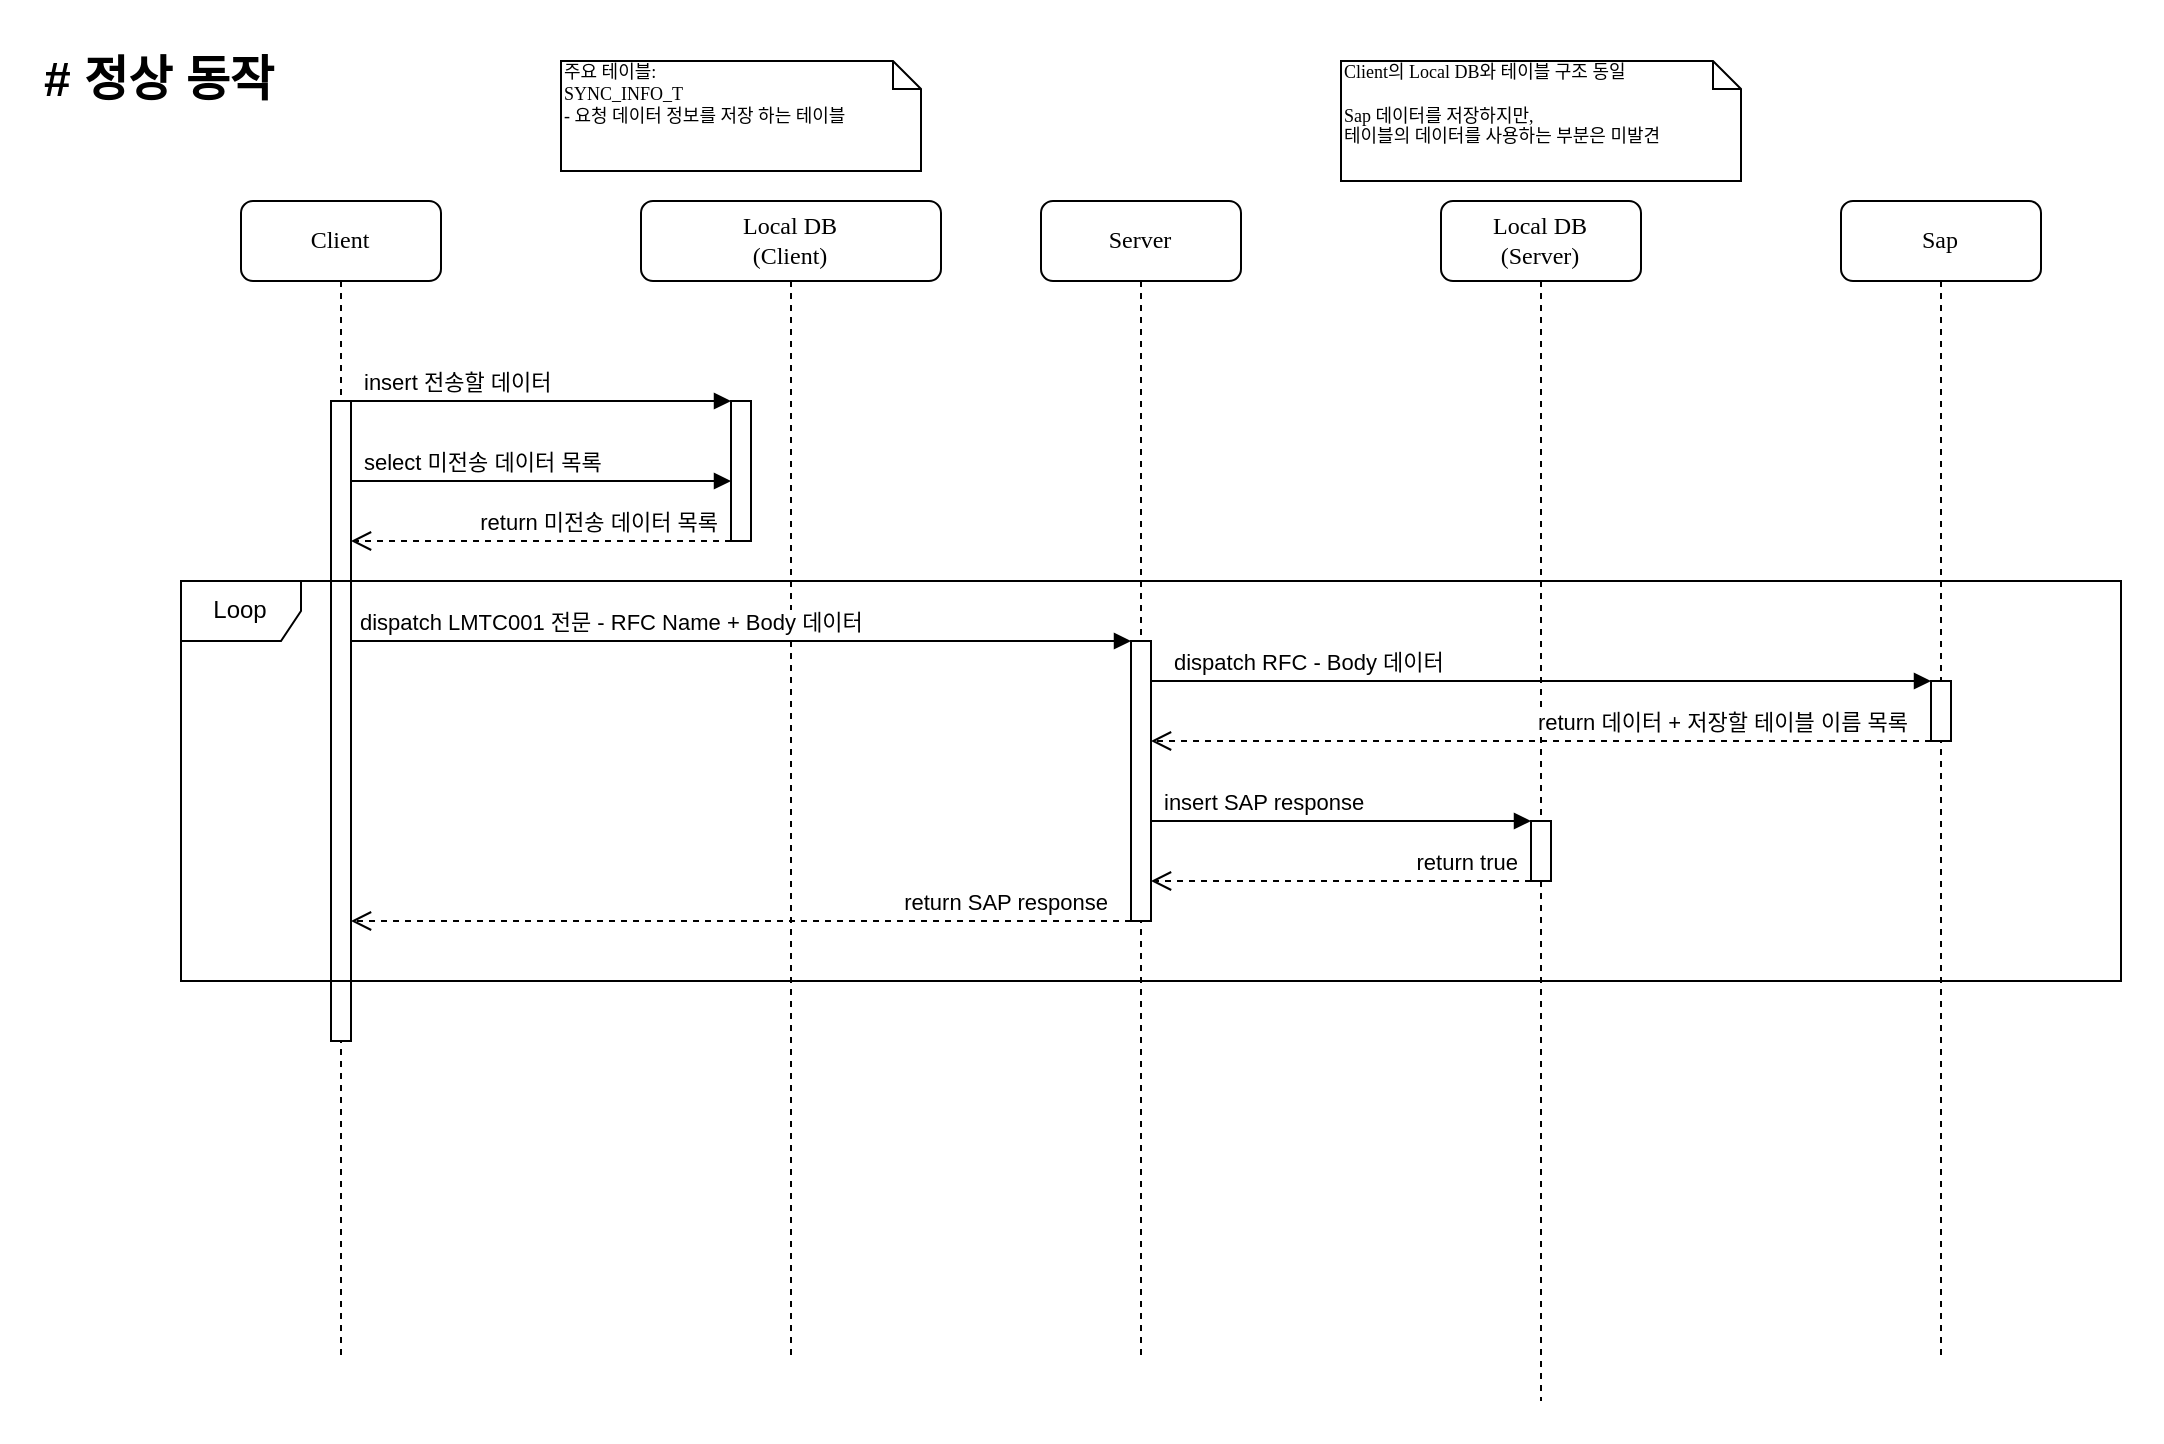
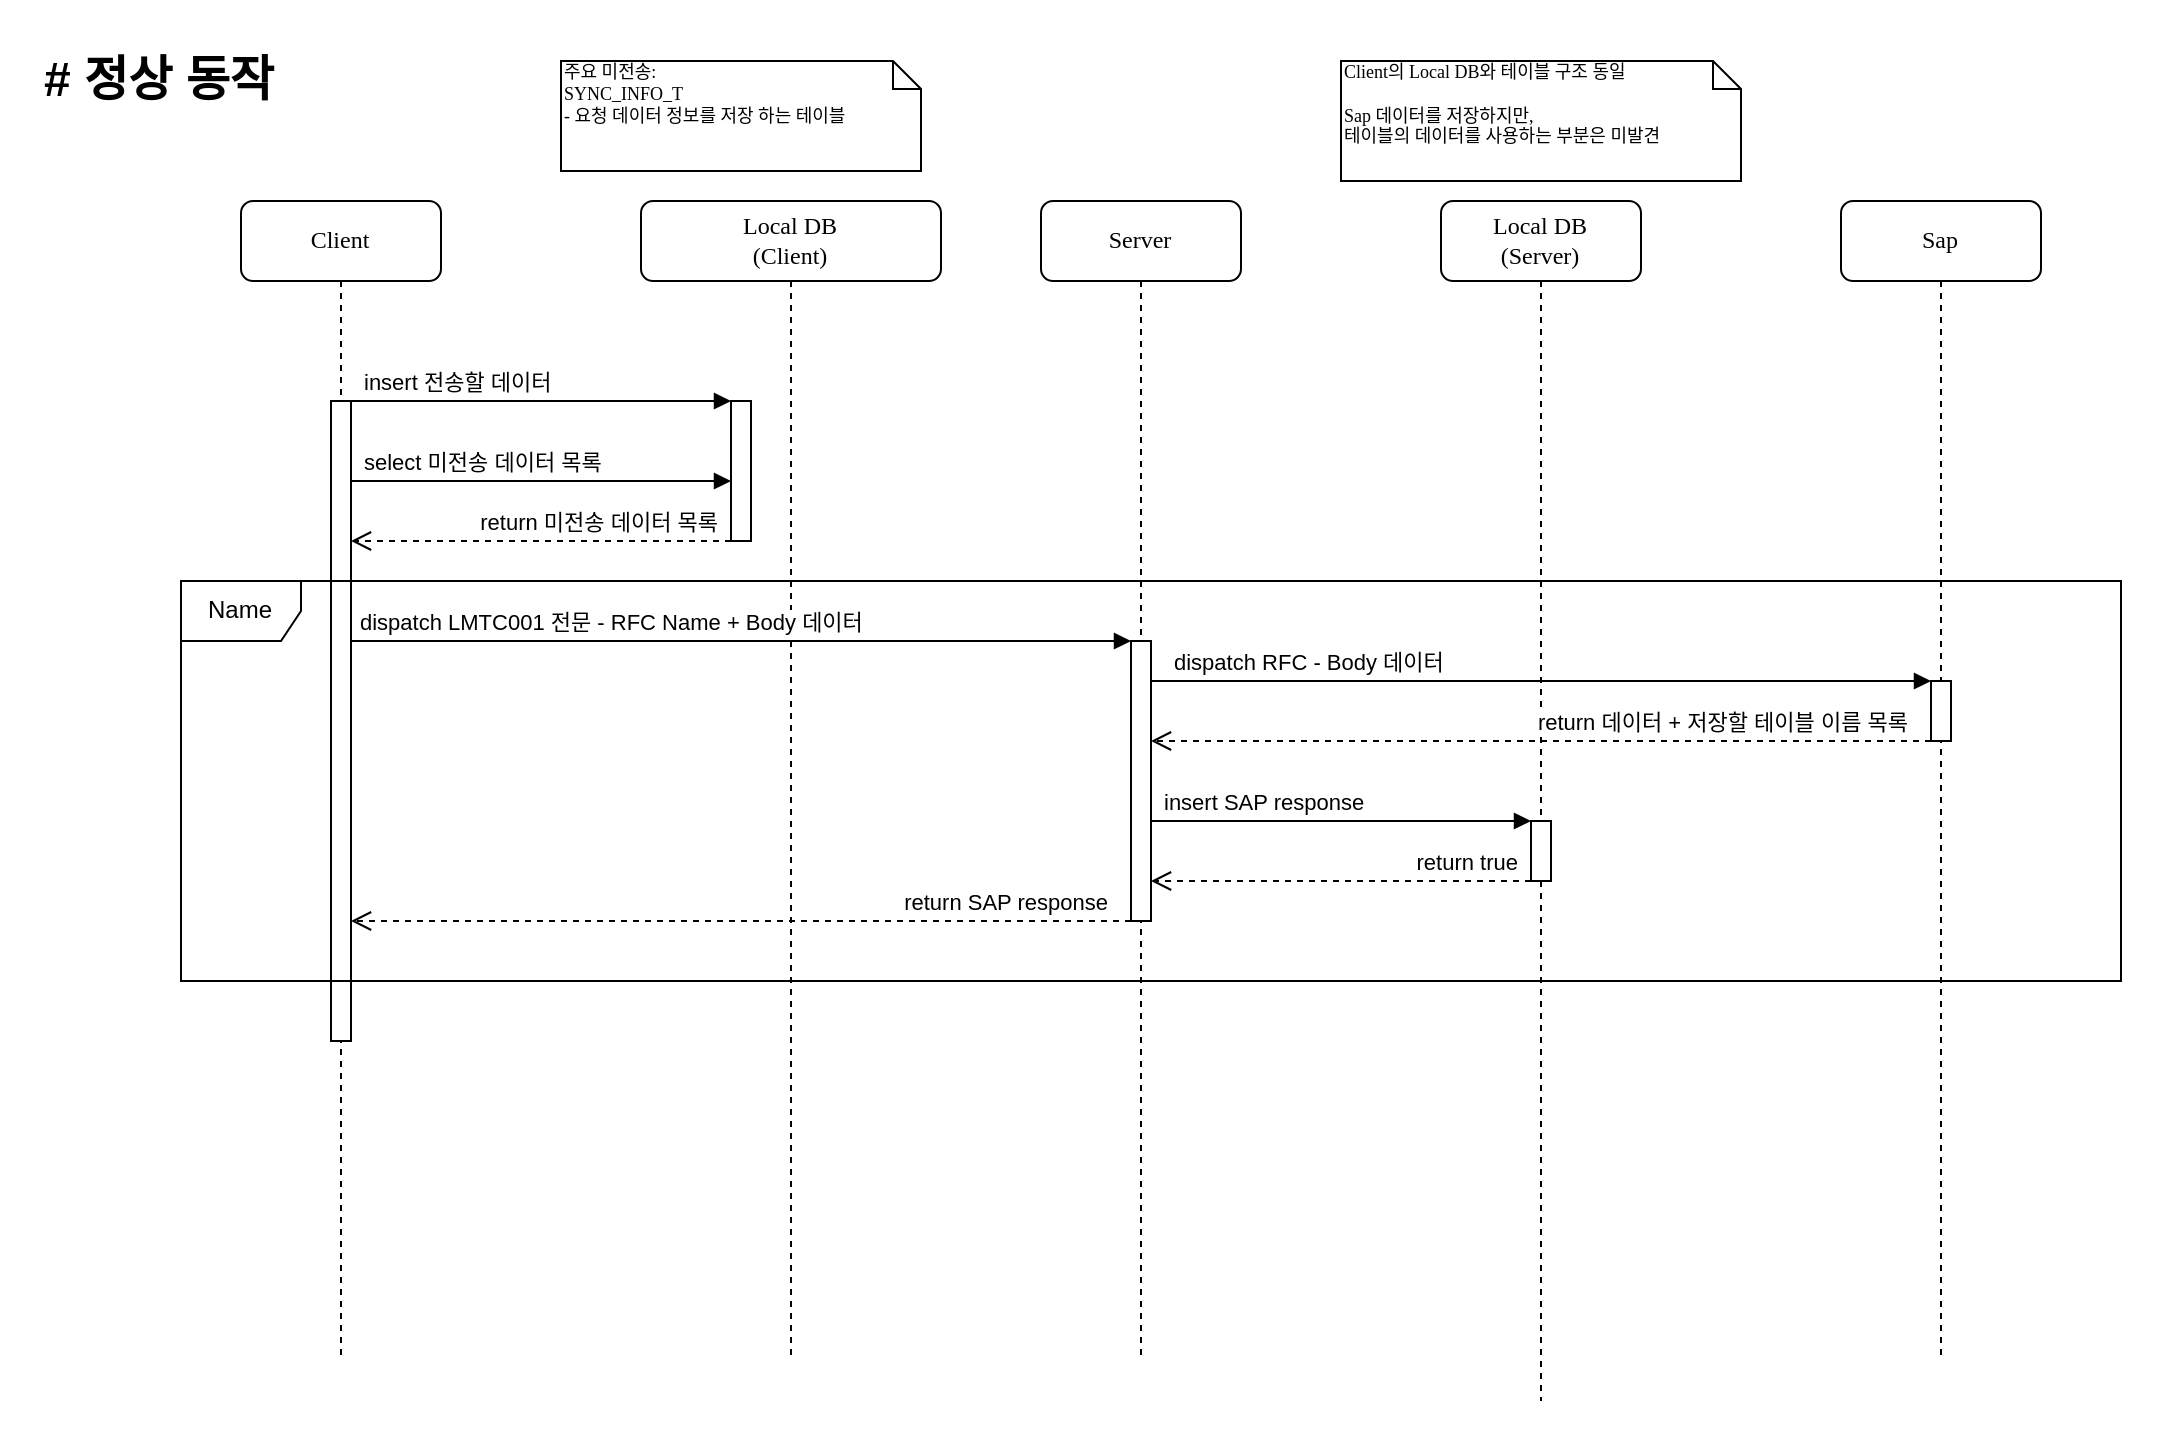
(721, 95) -> (721, 95)
(241, 611) -> (241, 611)
